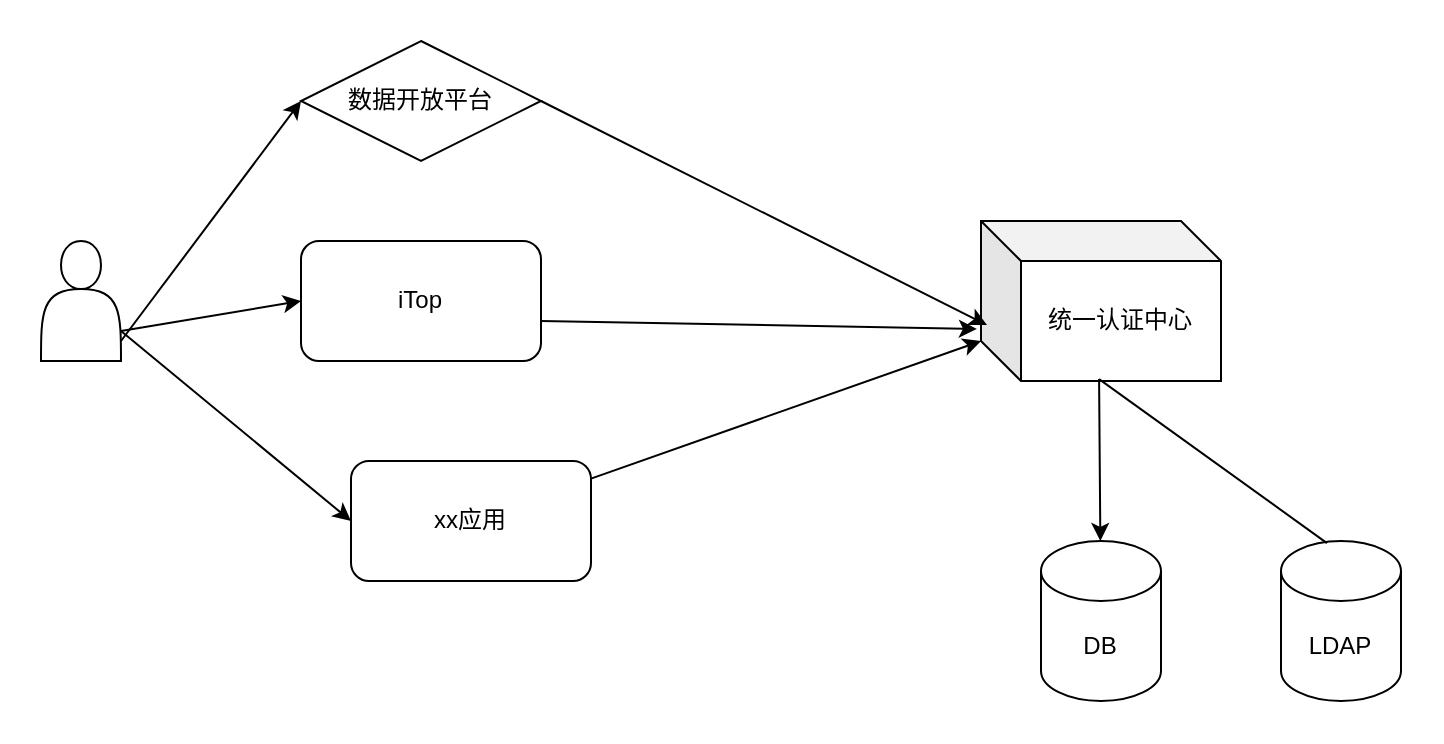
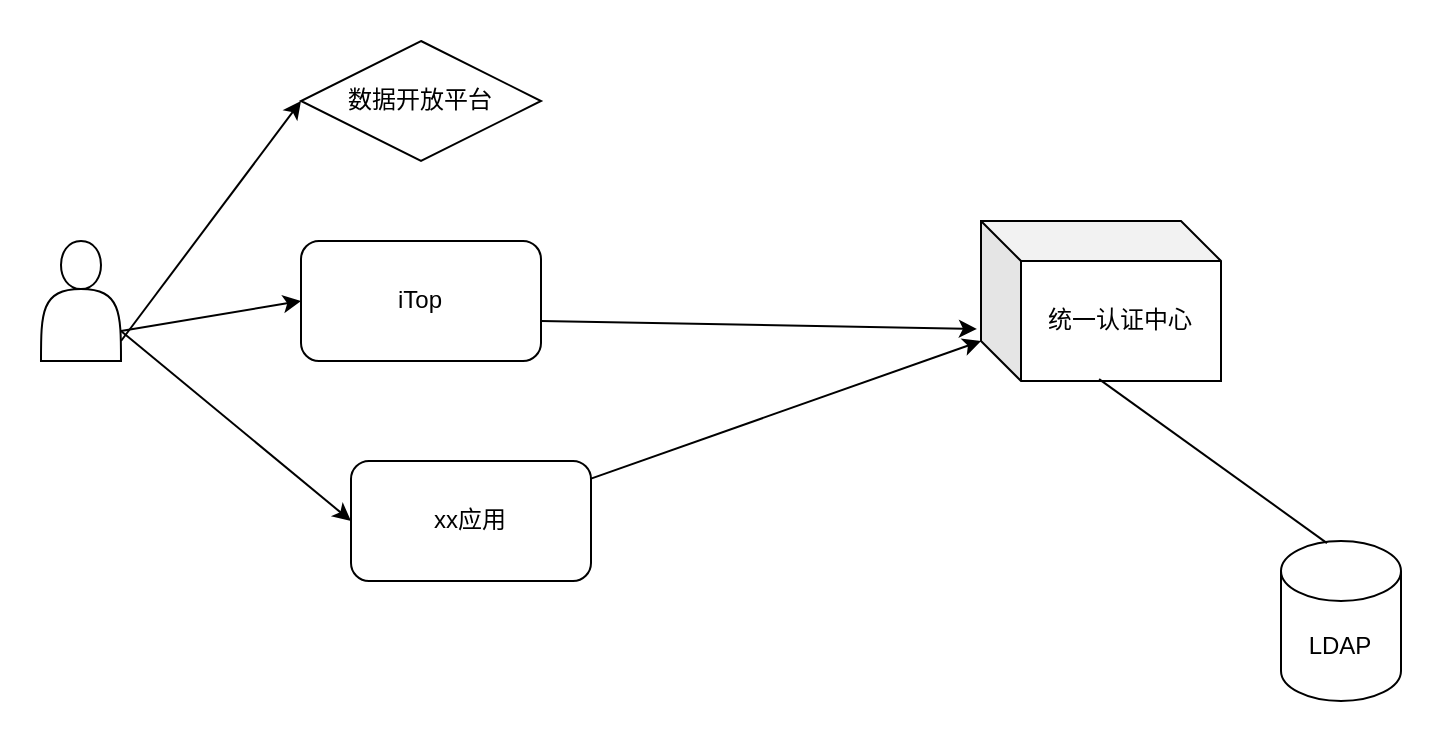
(758, 210) -> none
(1100, 453) -> none
(1101, 621) -> none
